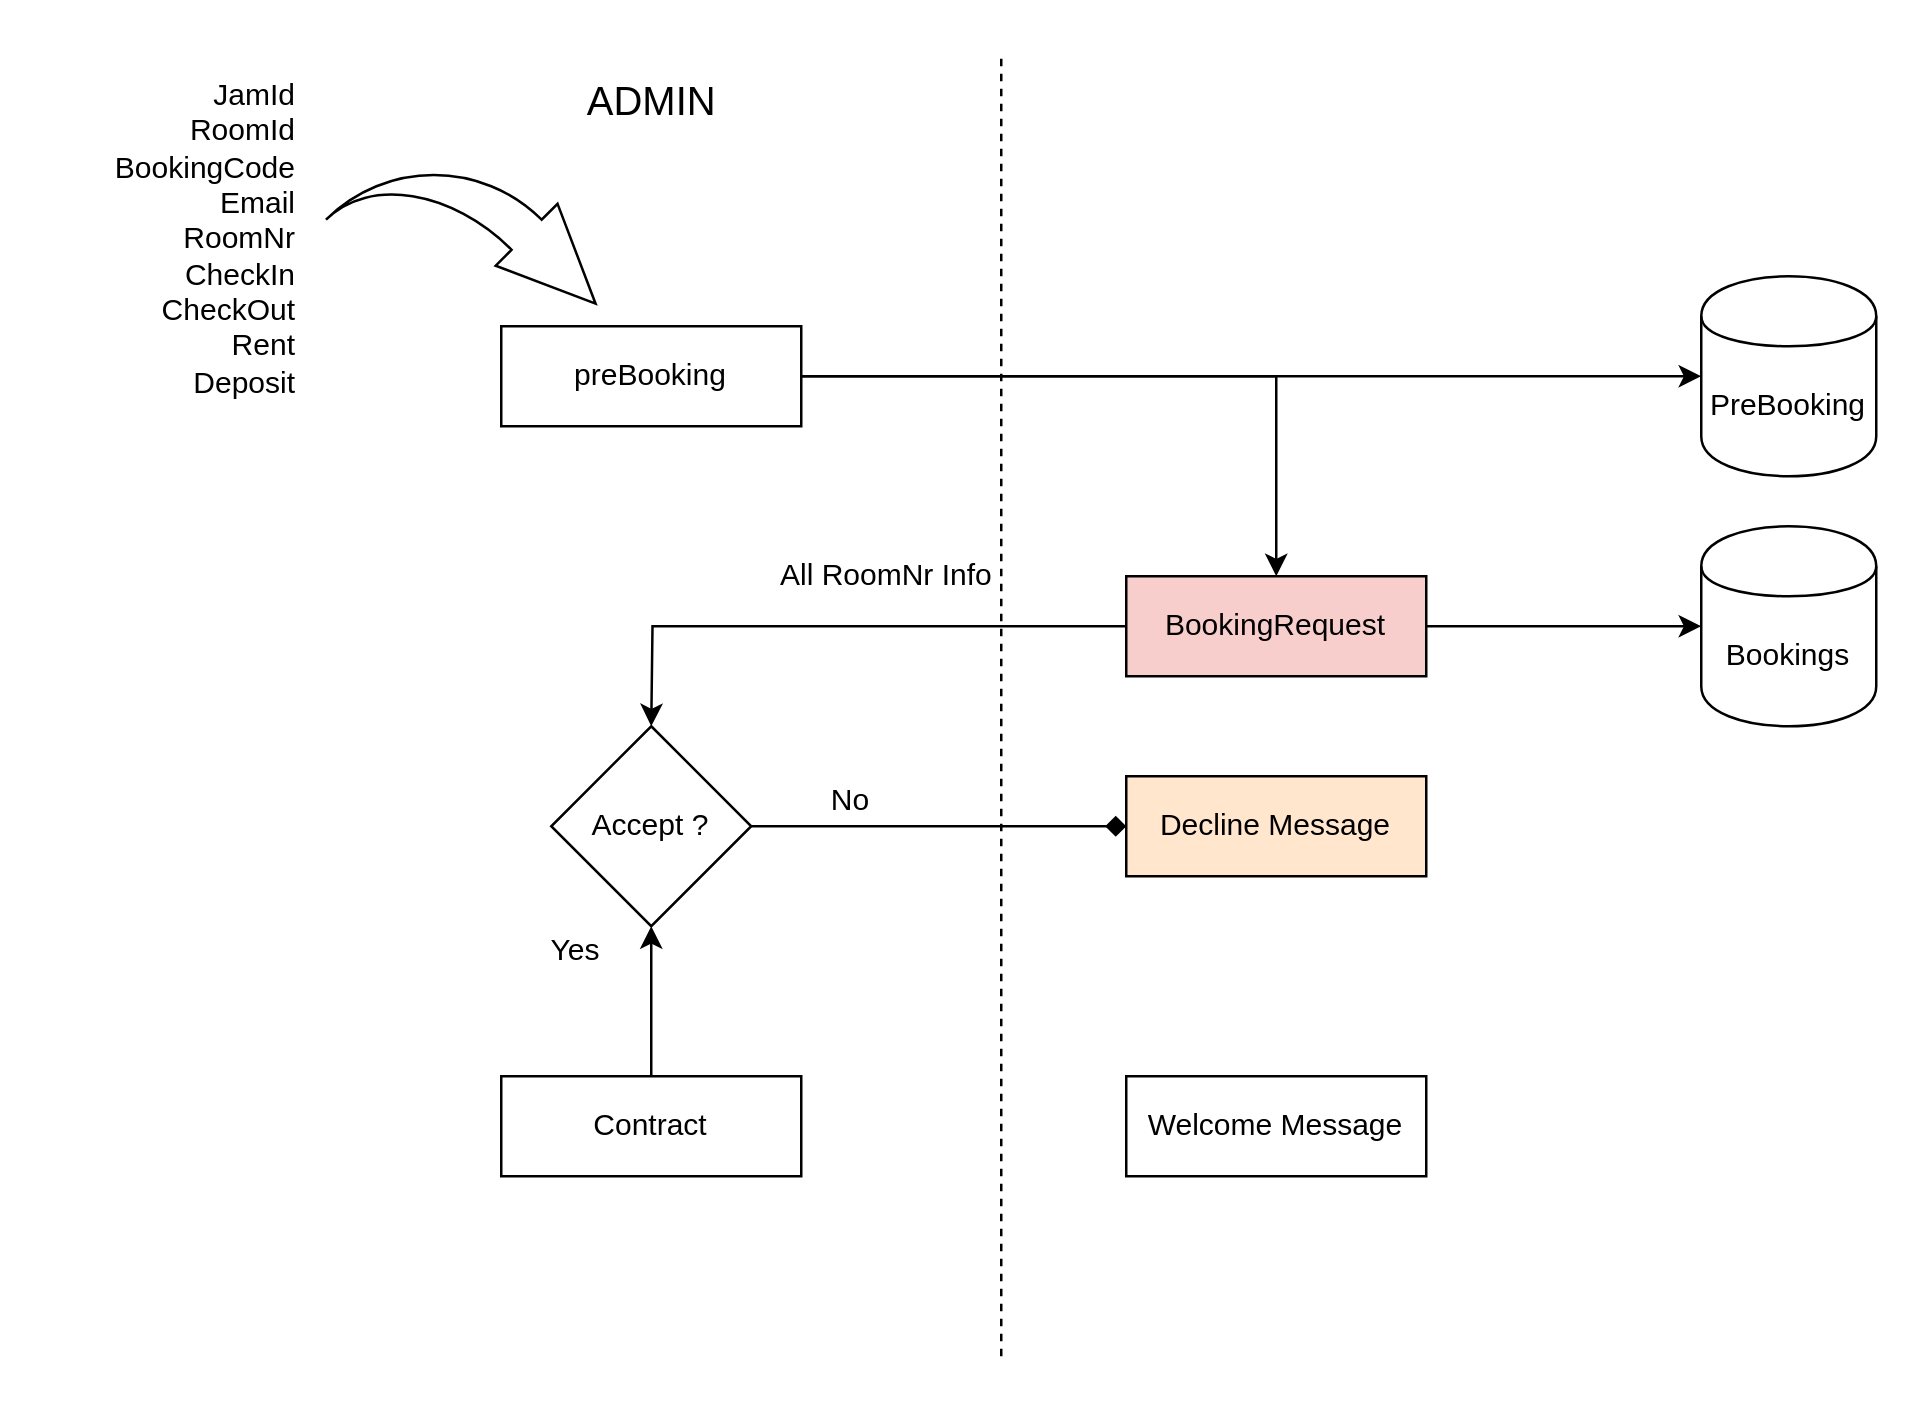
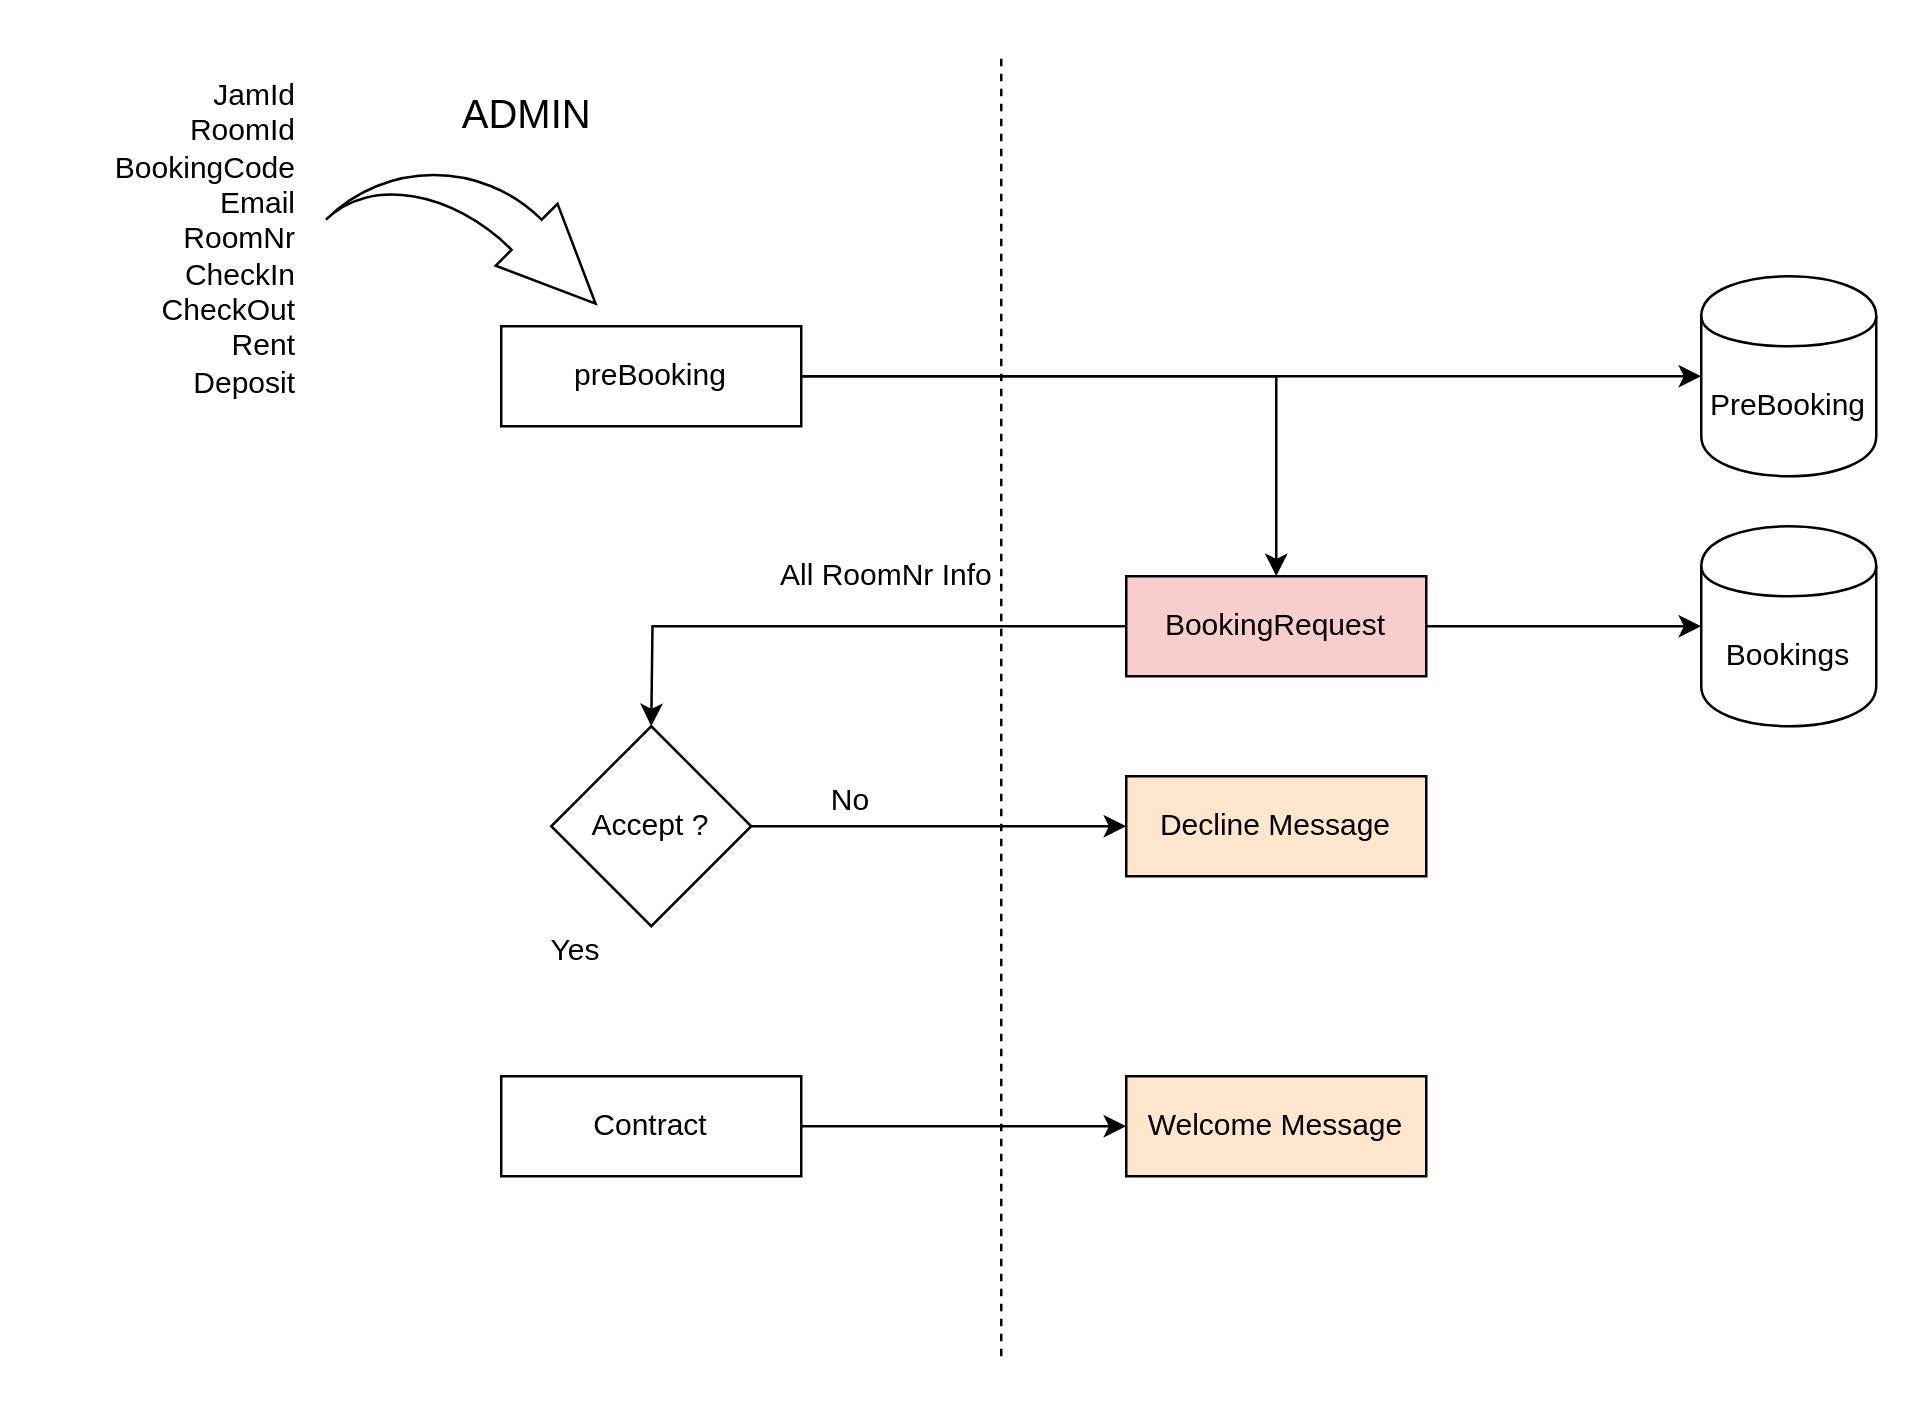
(651, 101) -> (526, 114)
(1106, 826) -> (1107, 826)
(651, 1009) -> (898, 1126)
(1276, 1126) -> (1276, 1126)
